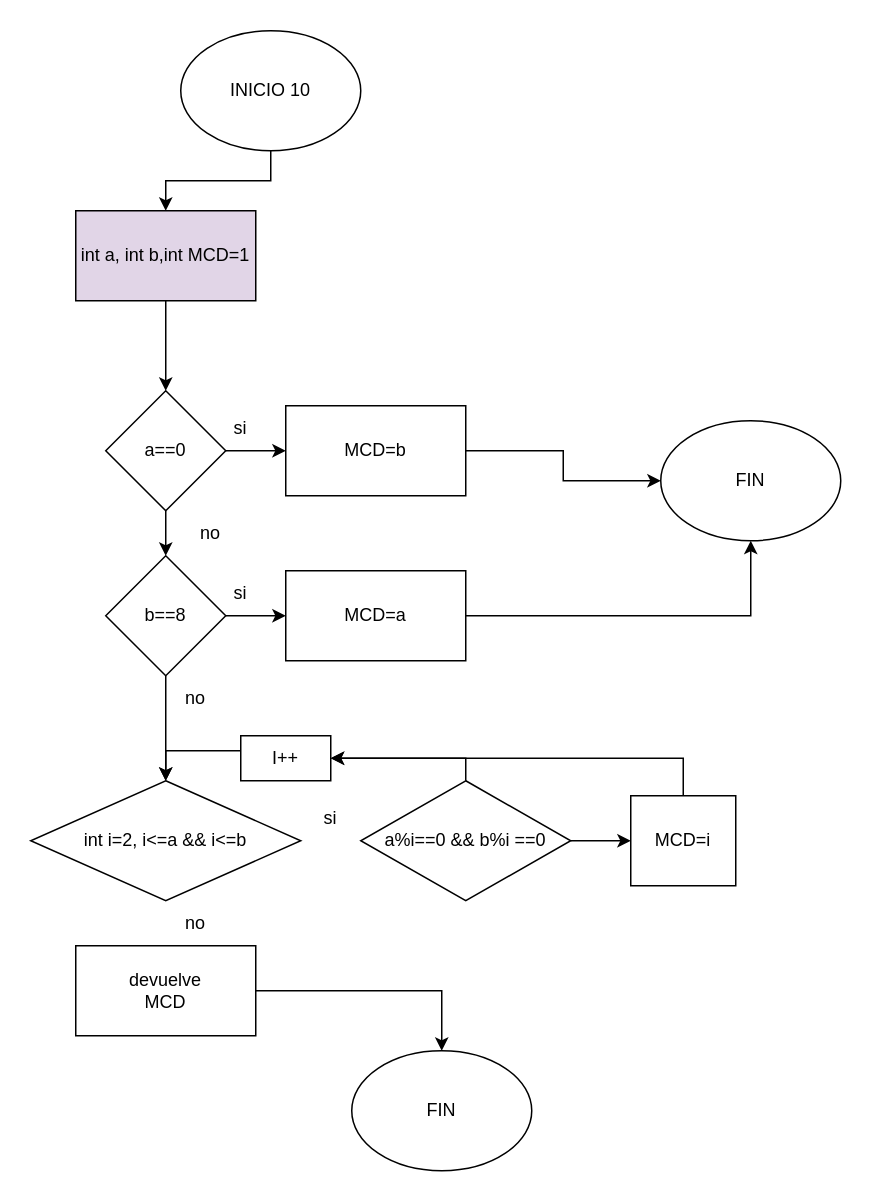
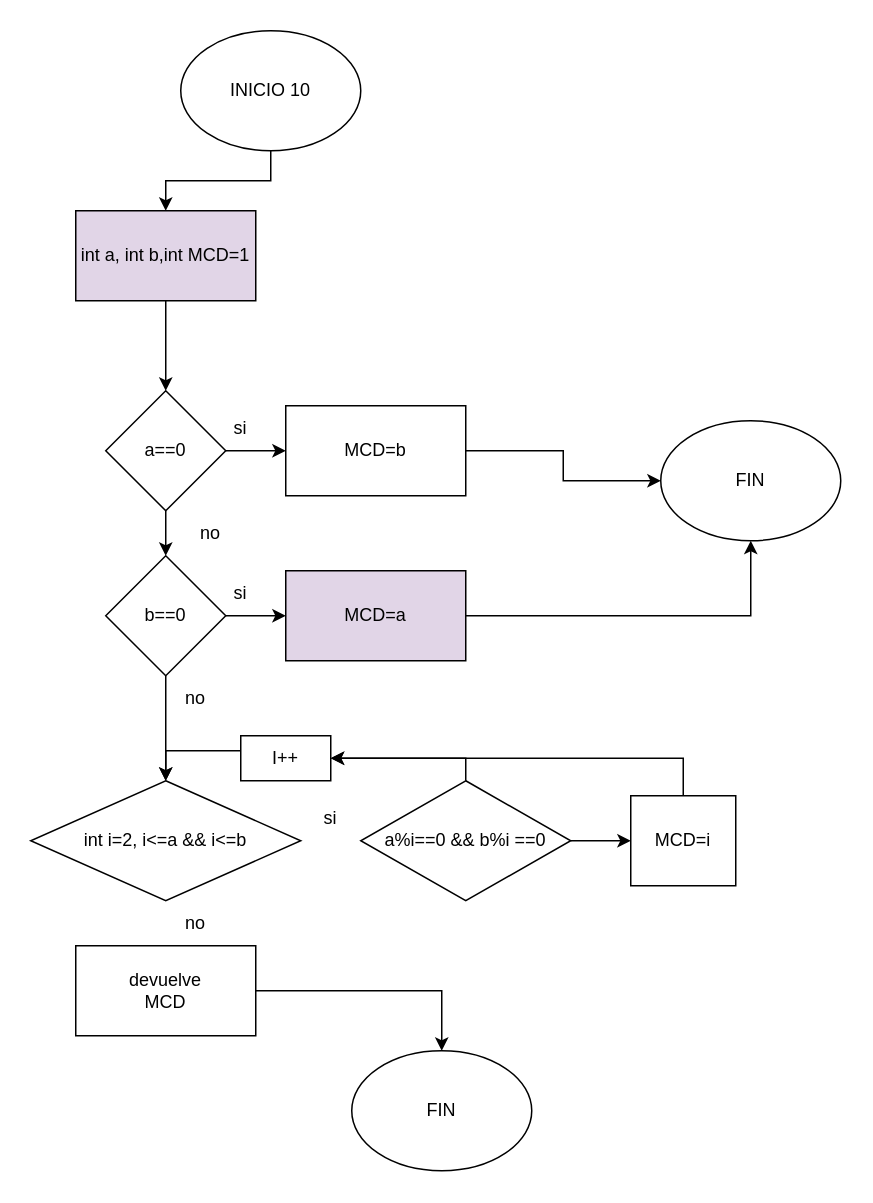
(166, 616) -> (166, 616)
(376, 616) -> (376, 616)
